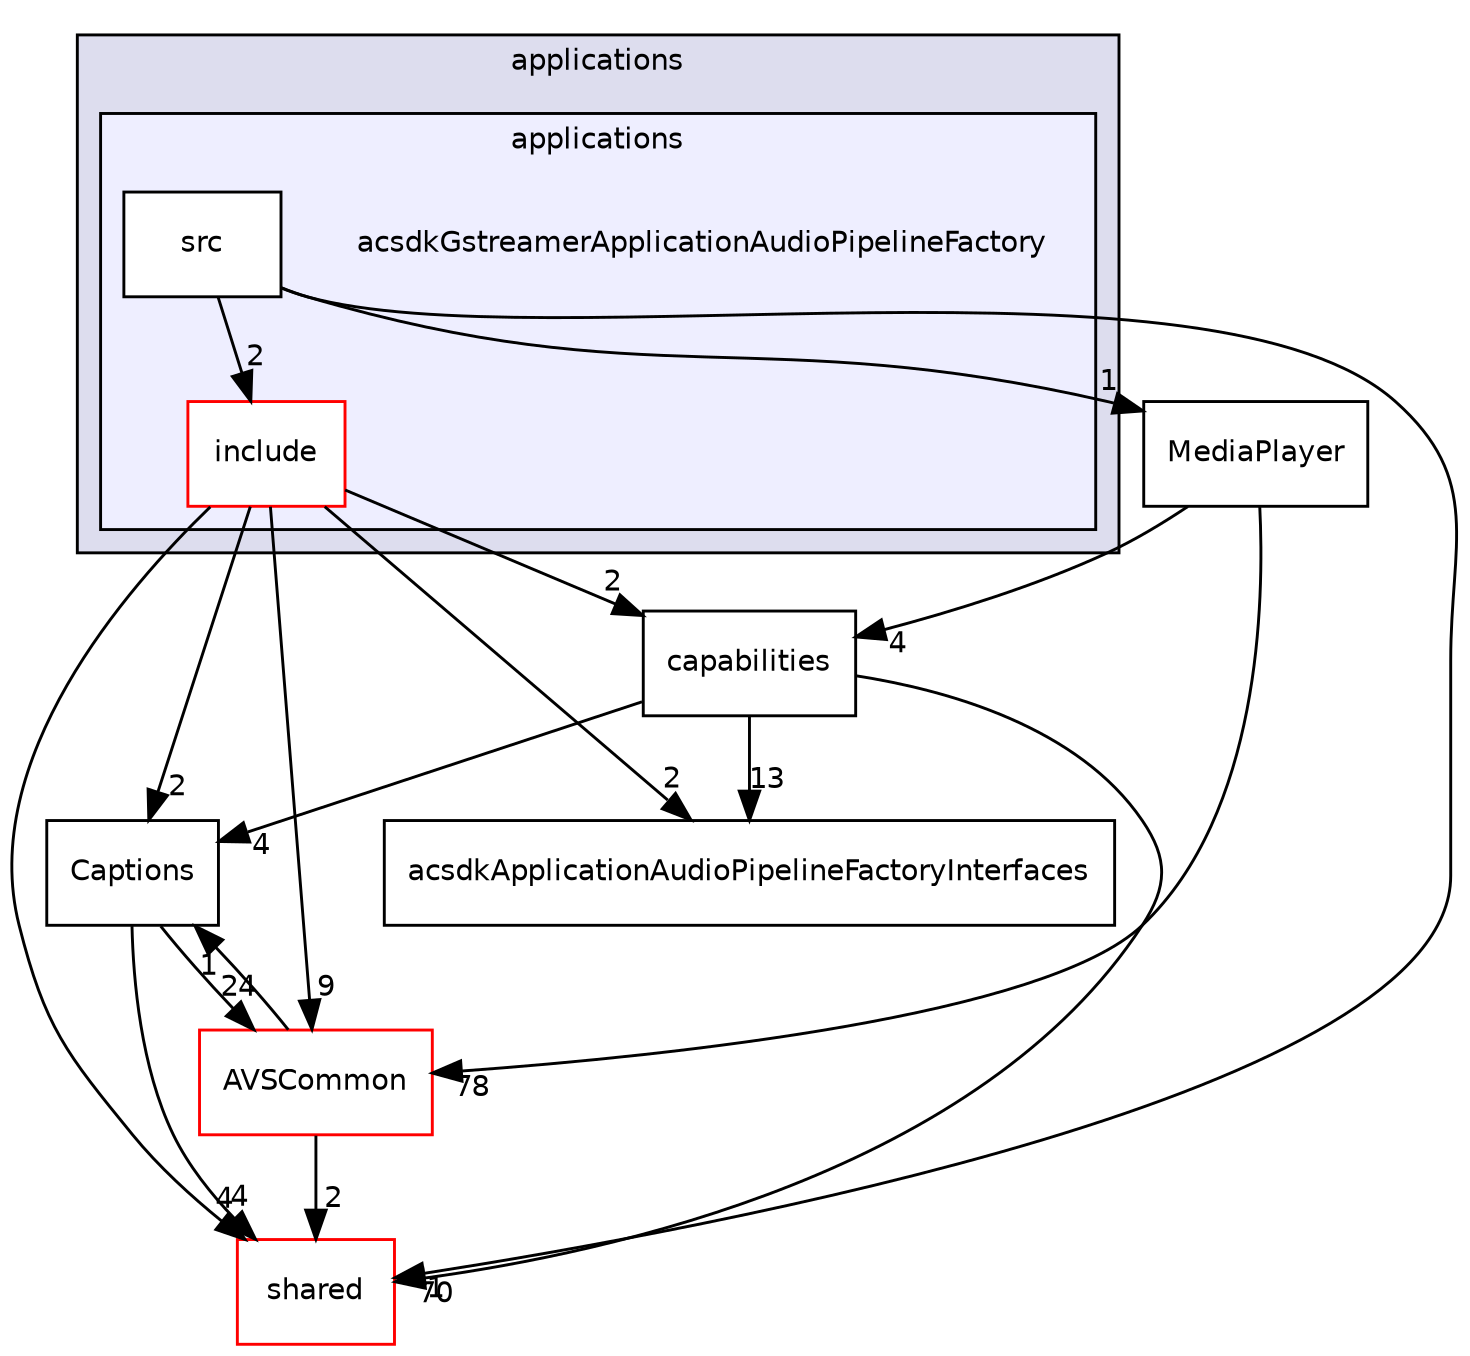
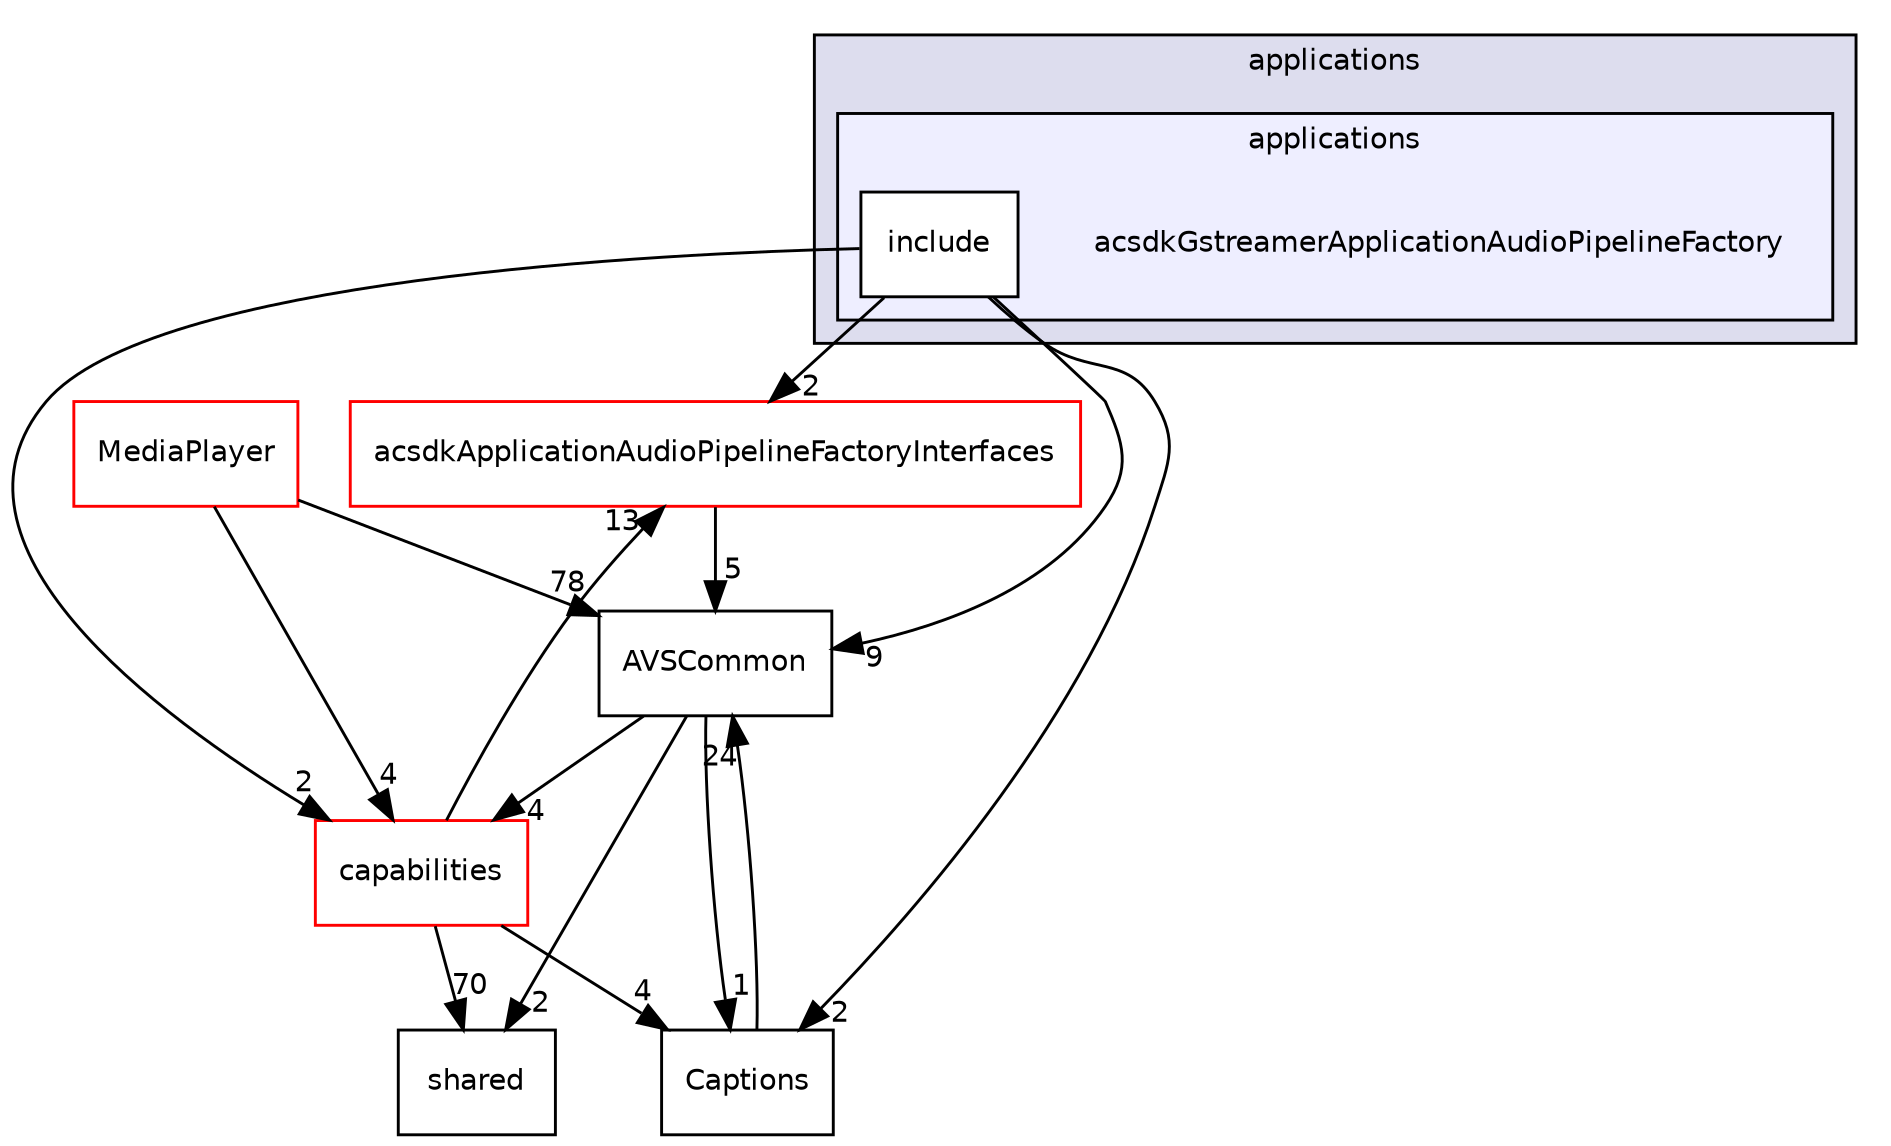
(202, 244) -> none
(266, 454) -> (939, 244)
(1256, 454) -> (186, 454)
none -> (715, 544)
(749, 663) -> (422, 873)
none -> (581, 760)
(12, 869) -> none
(749, 873) -> (715, 454)
(316, 1082) -> (715, 663)
(154, 1083) -> none
(316, 1292) -> (477, 1082)
